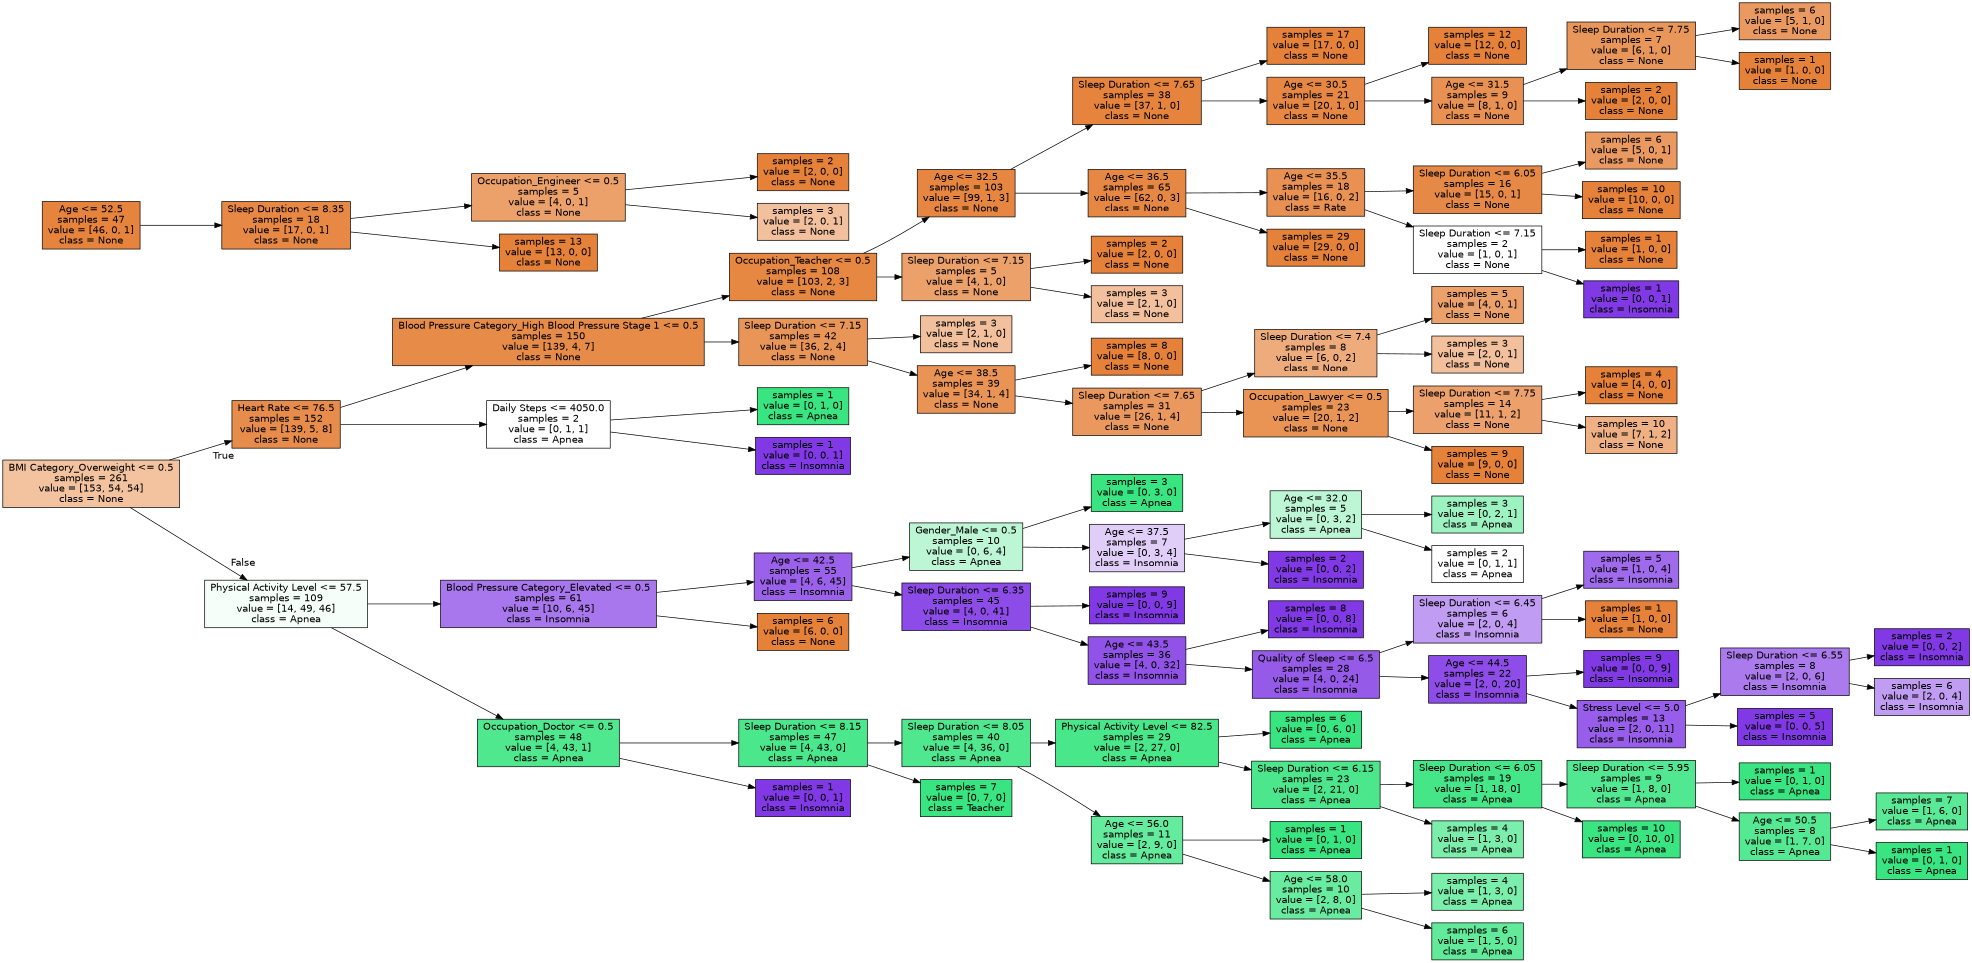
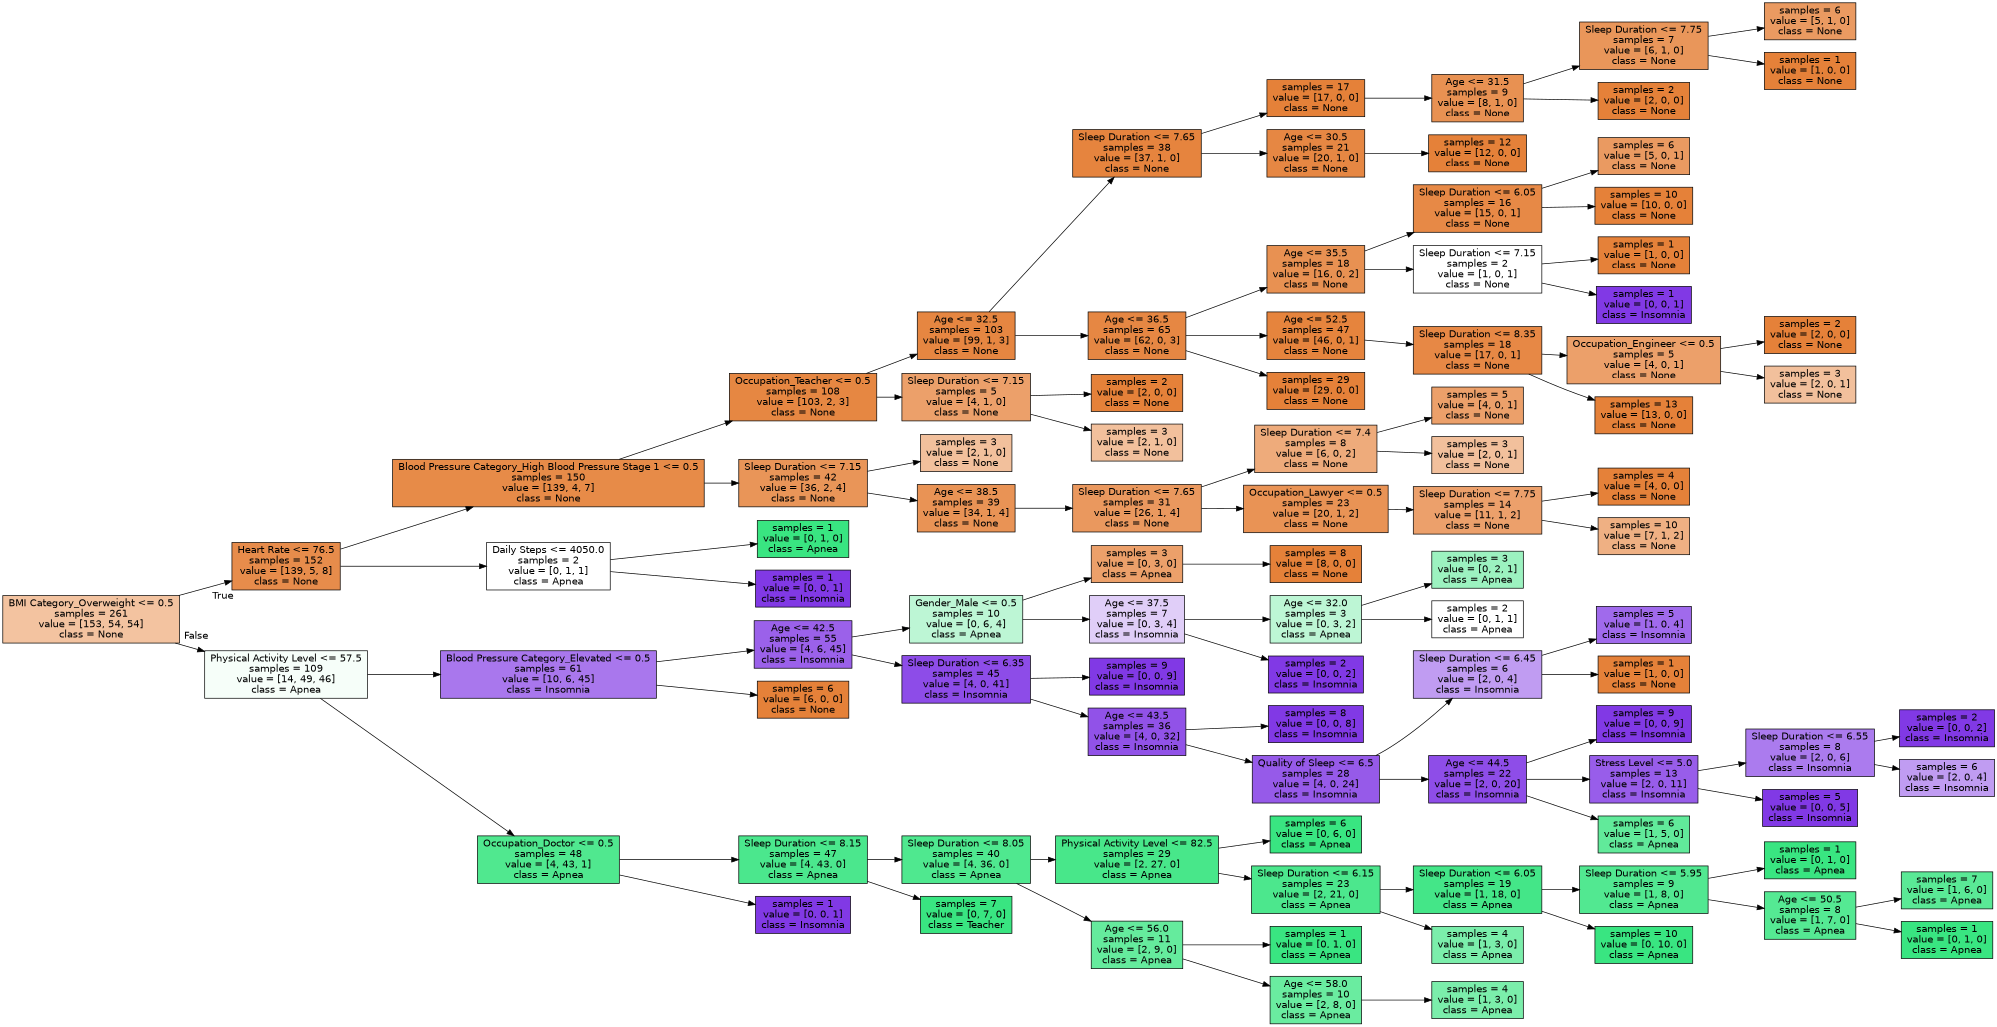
(1395, 101) -> (1395, 98)
(1316, 192) -> (1316, 269)
none -> (1223, 336)
(1050, 373) -> (1223, 564)
(1478, 465) -> none
(1137, 493) -> (1137, 564)
(1316, 515) -> (1316, 619)
(1393, 917) -> (1559, 807)
